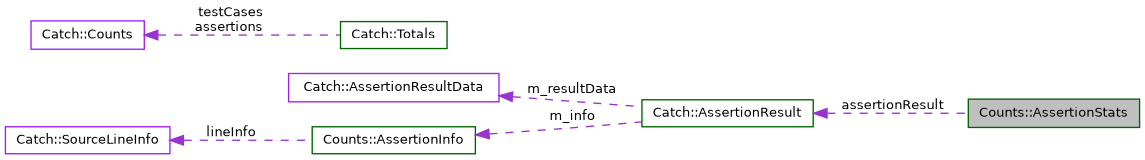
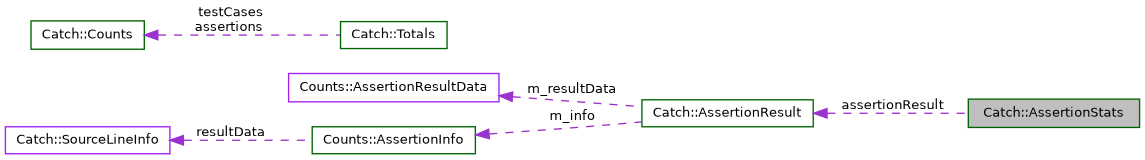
(88, 35) -> (88, 35)
(394, 88) -> (394, 88)
(1054, 113) -> (1054, 113)
(229, 133) -> (229, 133)
